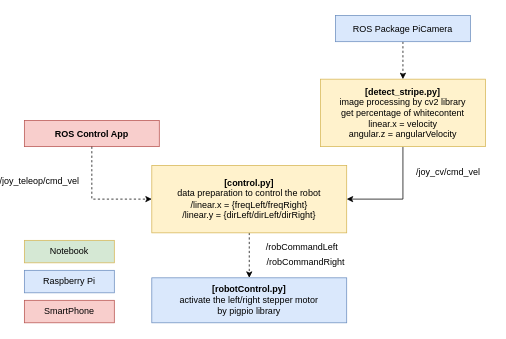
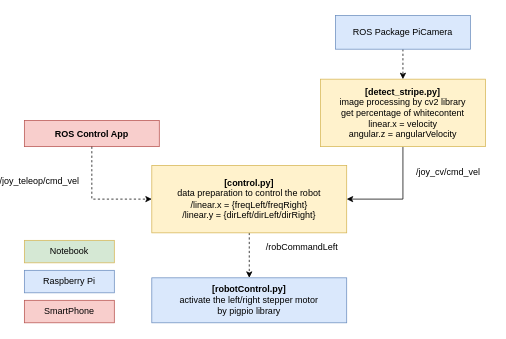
(403, 29) -> (403, 32)
(306, 263) -> none
